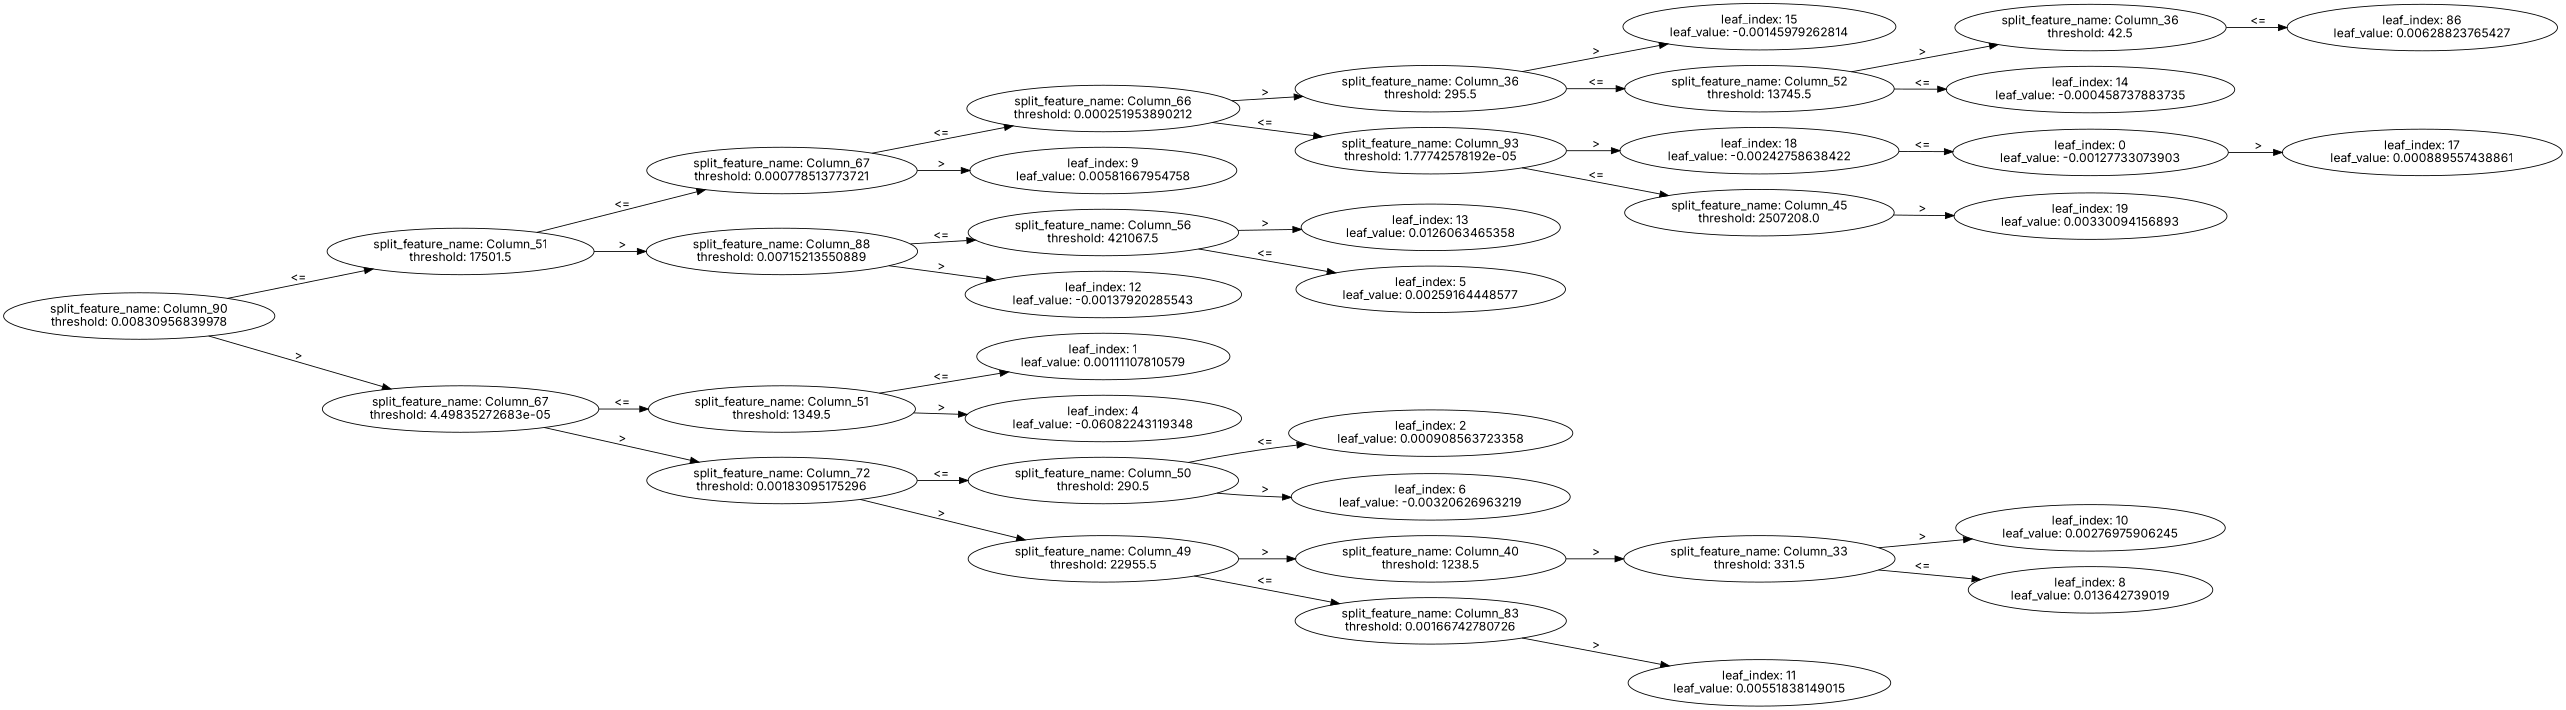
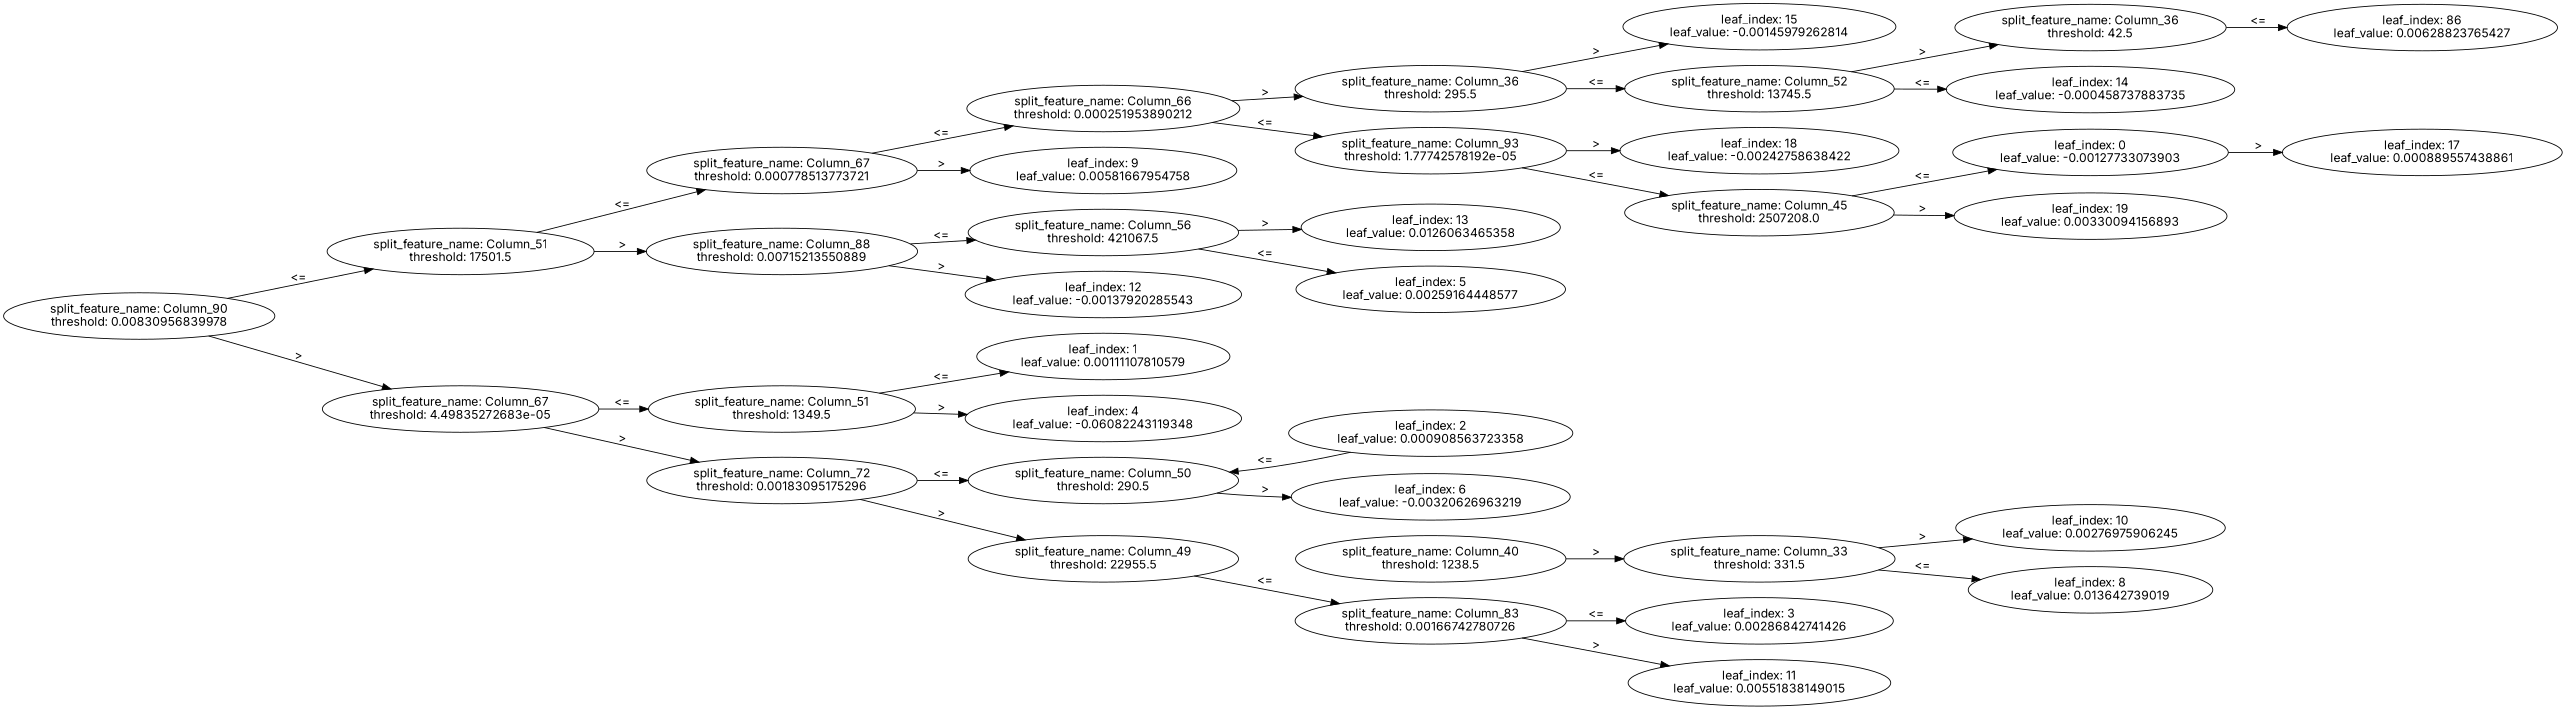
(1922, 152) -> (1920, 183)
(1242, 453) -> (1295, 463)
(1263, 559) -> none
none -> (1759, 621)
